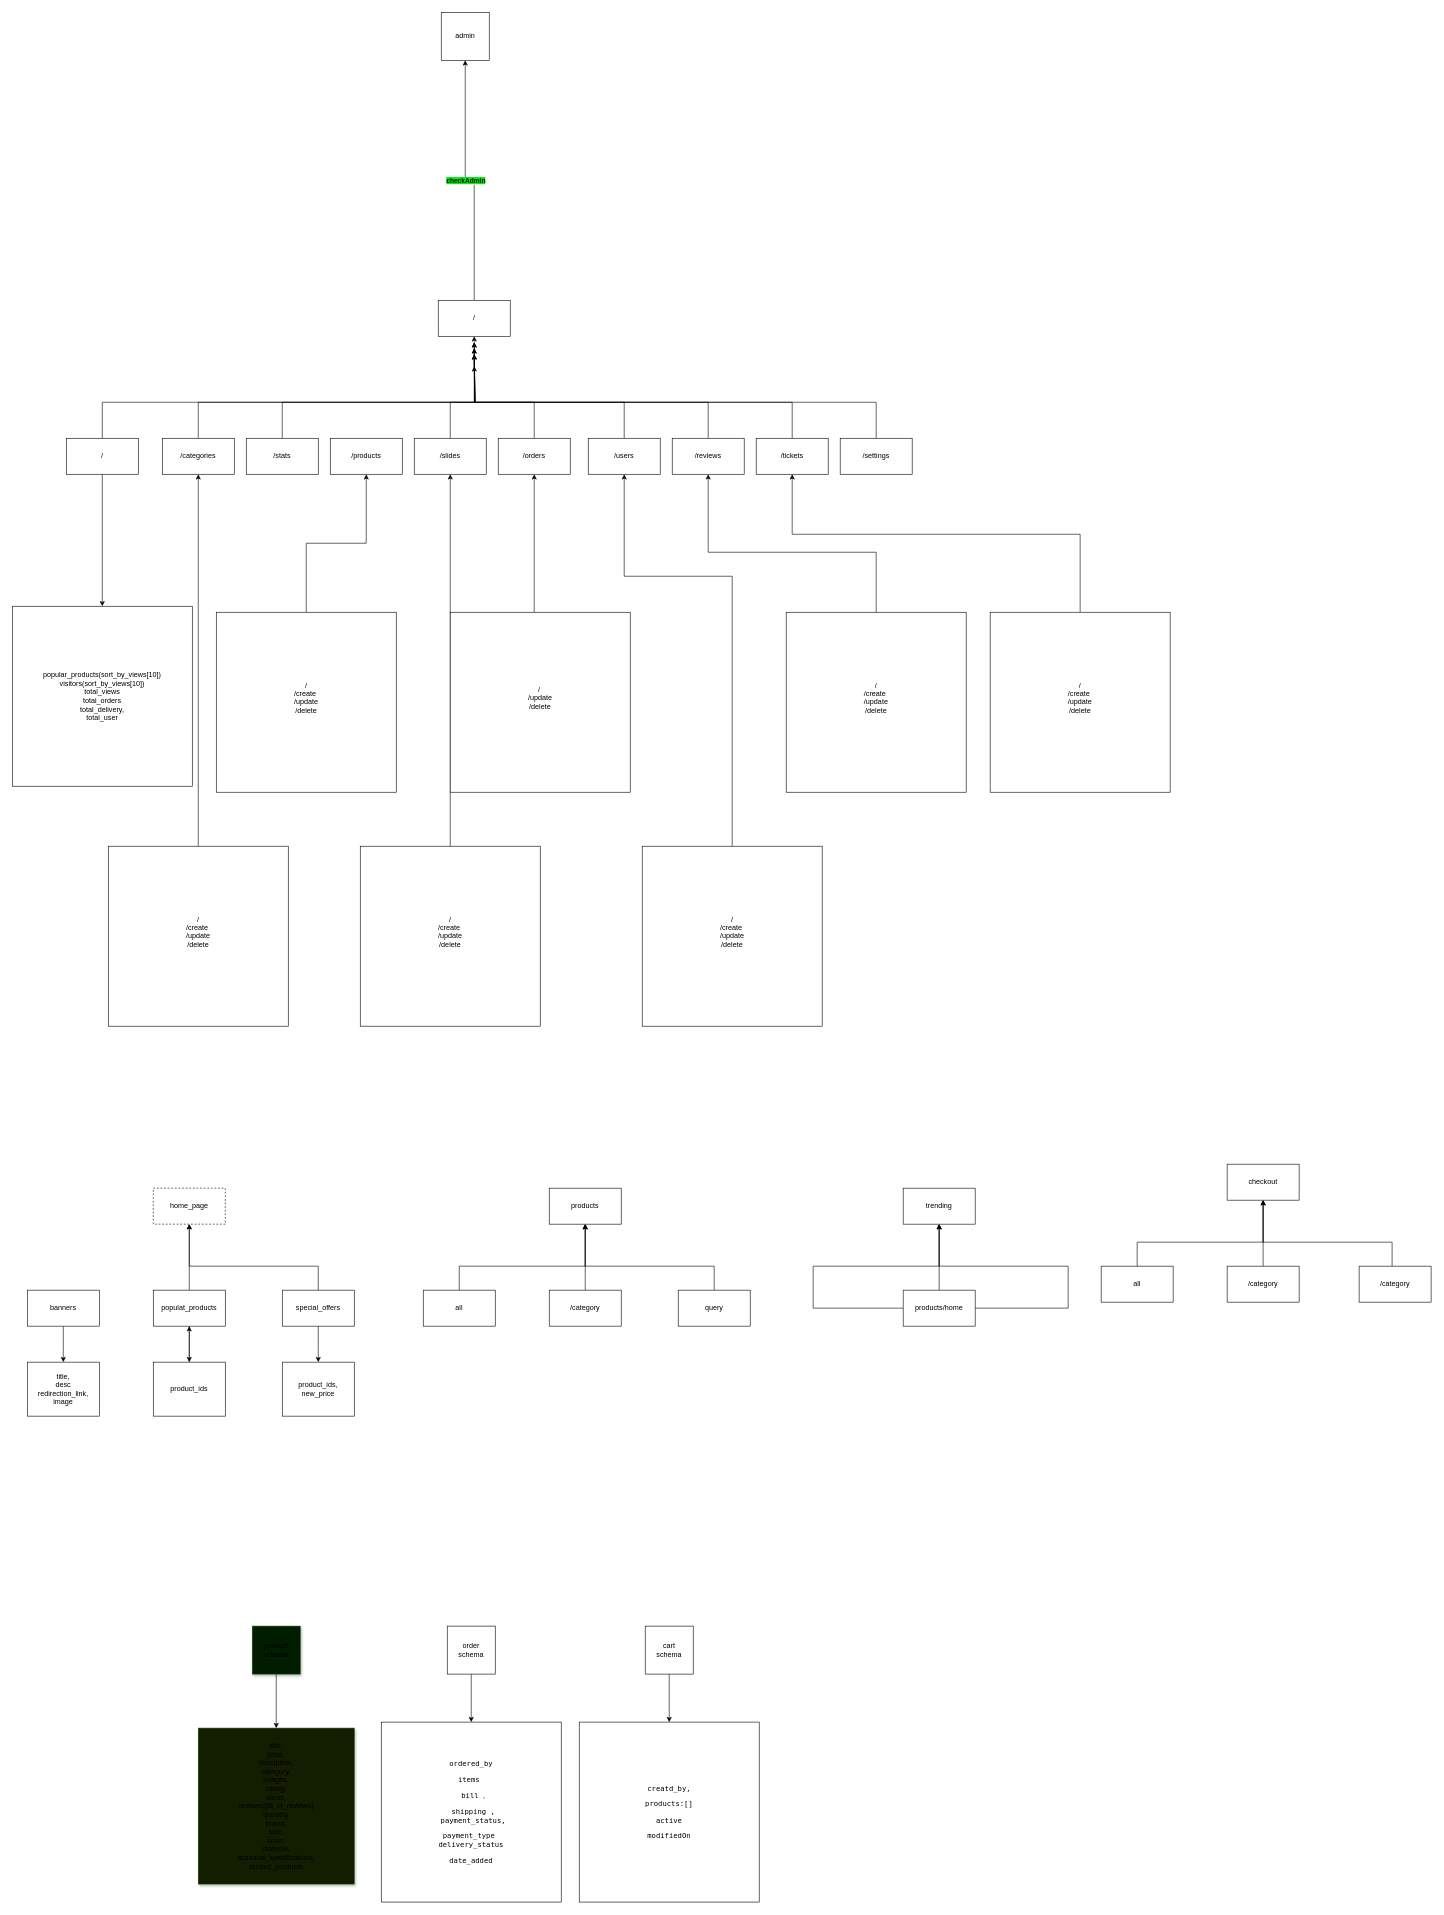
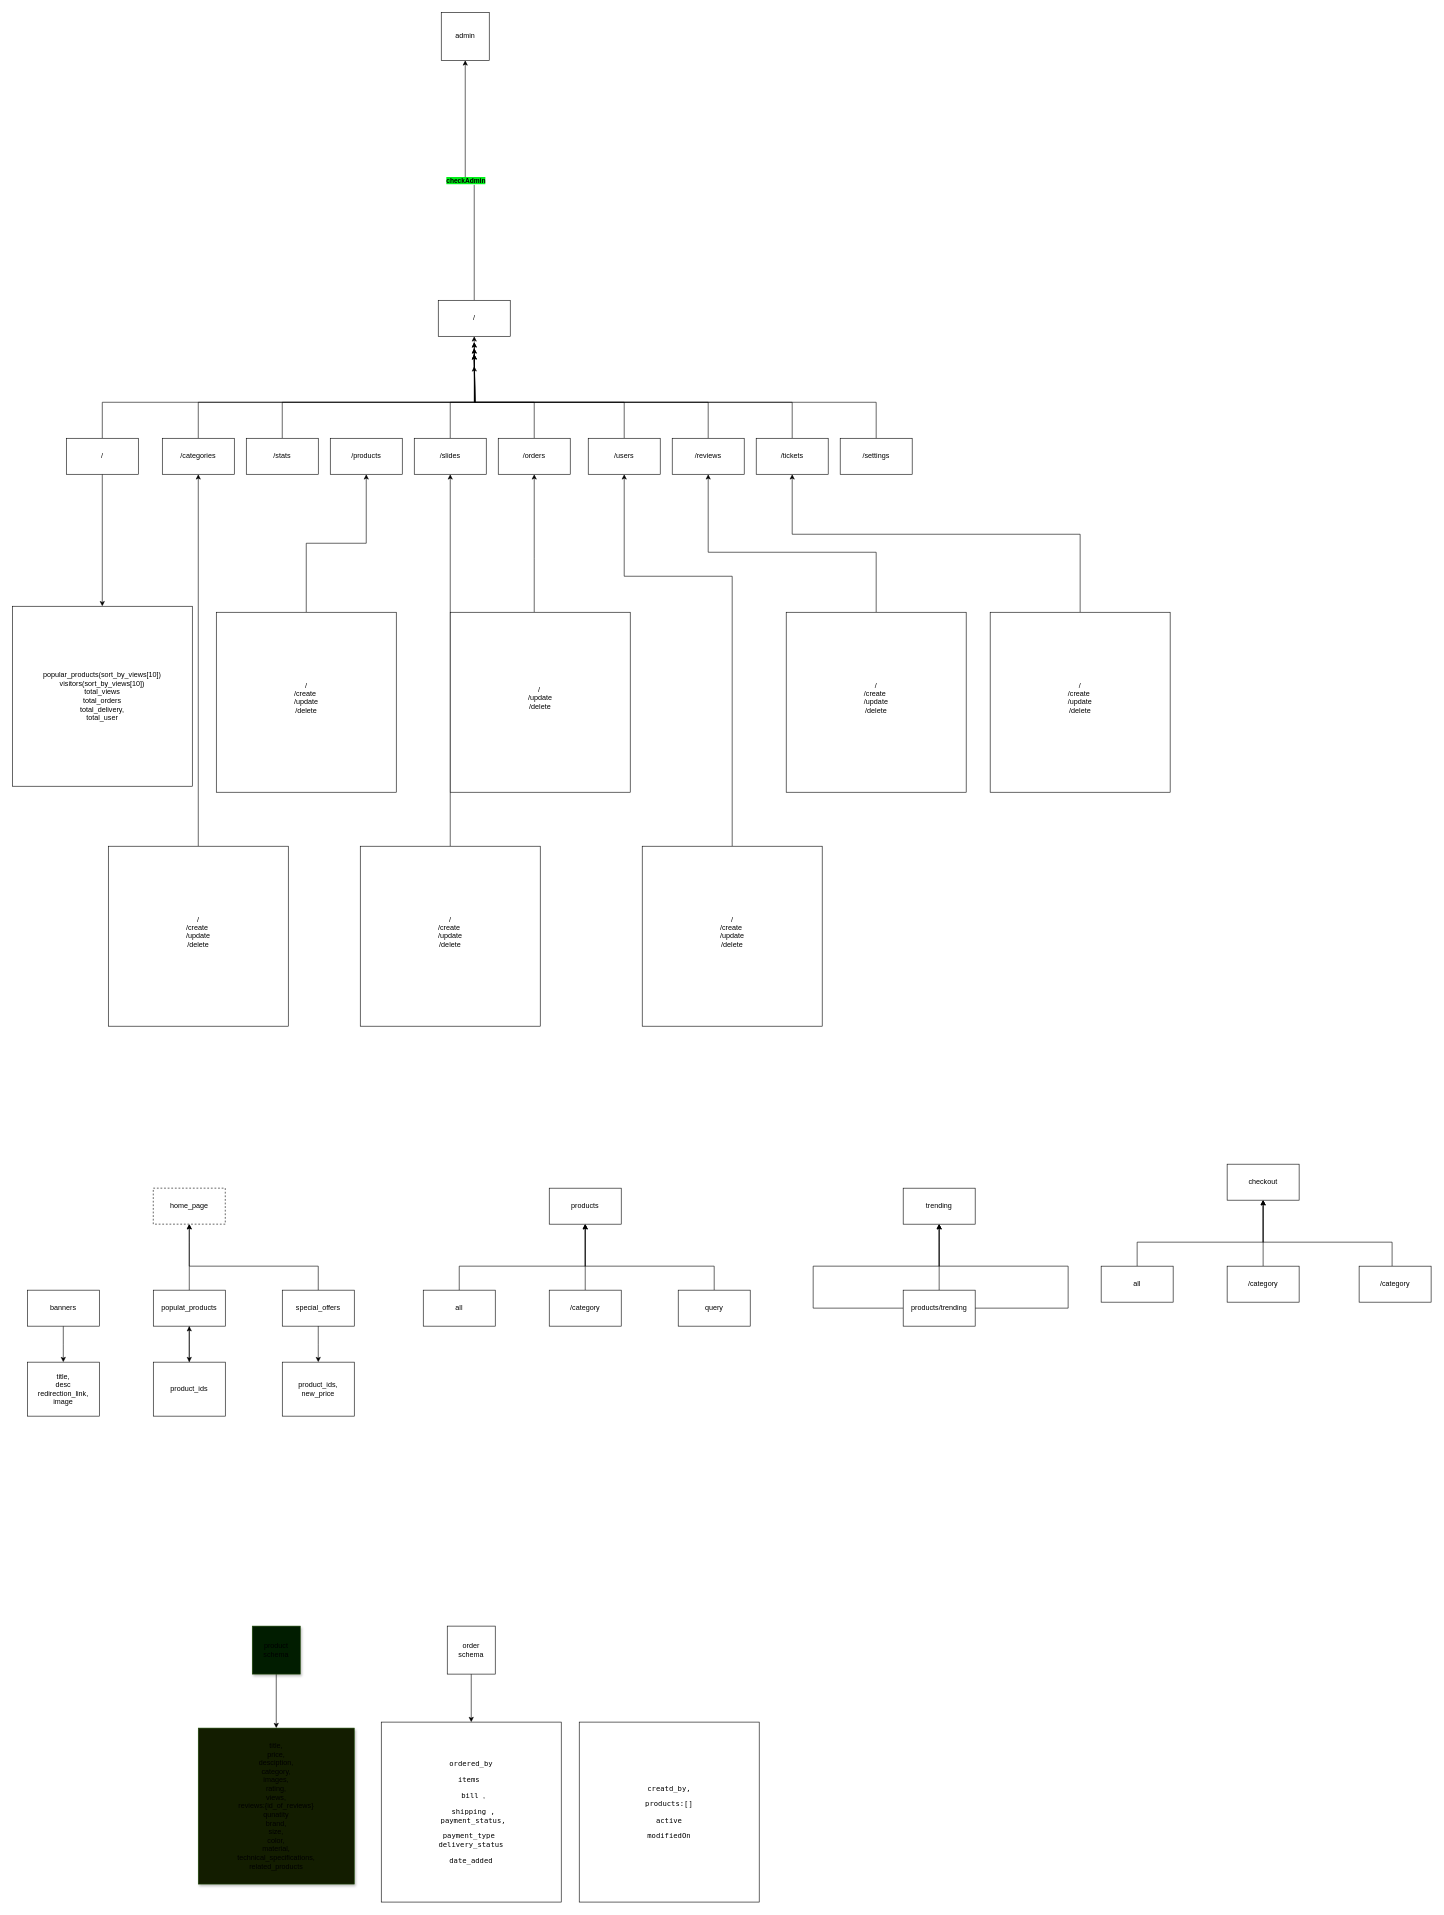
(939, 1308) -> (939, 1308)
(669, 1650) -> none
(669, 1716) -> none
